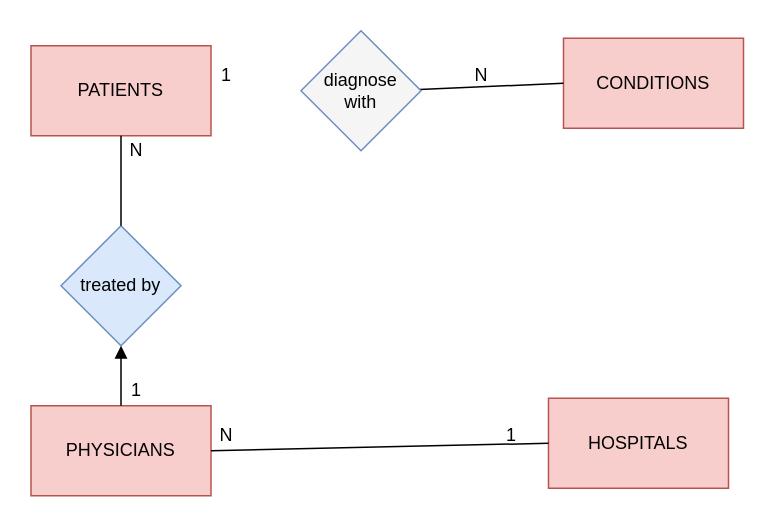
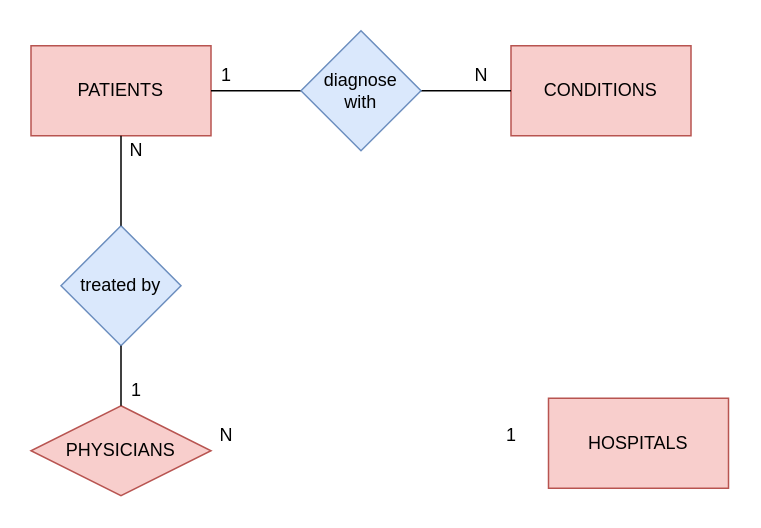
(653, 83) -> (601, 91)
none -> (256, 91)
(361, 91) -> (361, 91)
(121, 359) -> (121, 354)
(379, 447) -> none
(121, 451) -> (121, 451)
